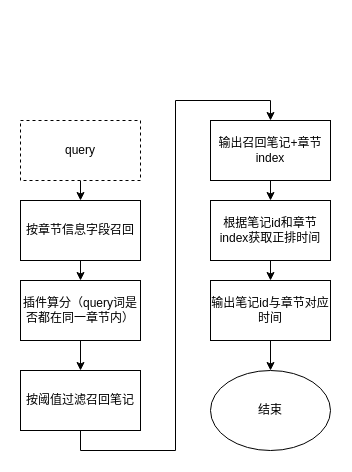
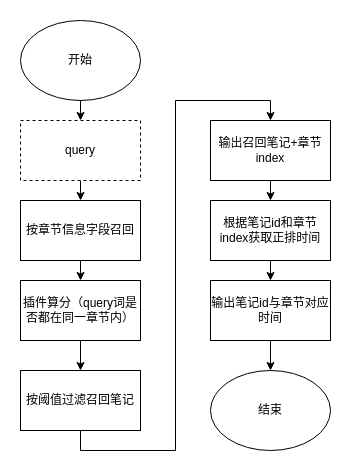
none -> (81, 61)
none -> (81, 107)
